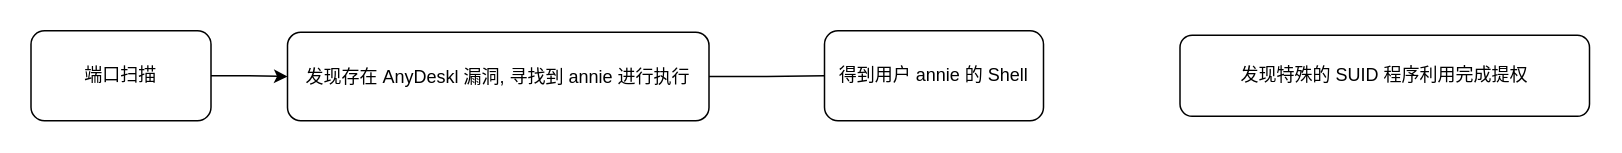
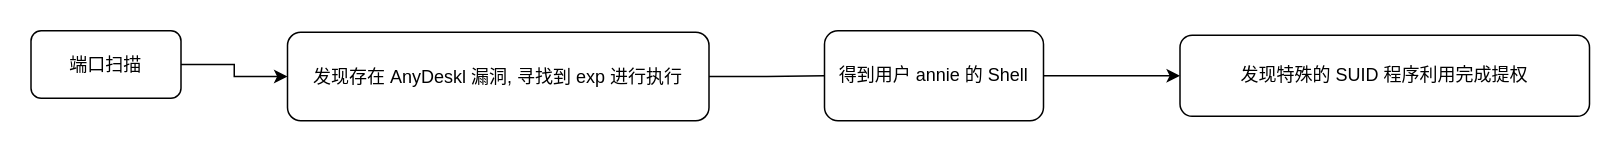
(121, 76) -> (106, 65)
none -> (1107, 76)
(498, 77) -> (498, 77)
